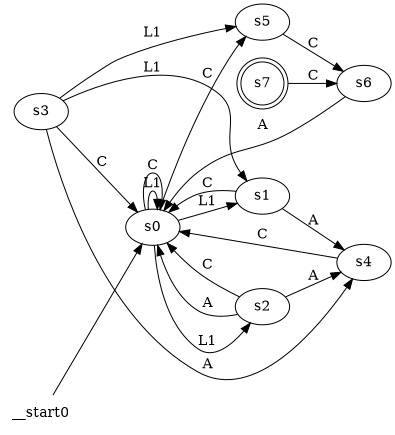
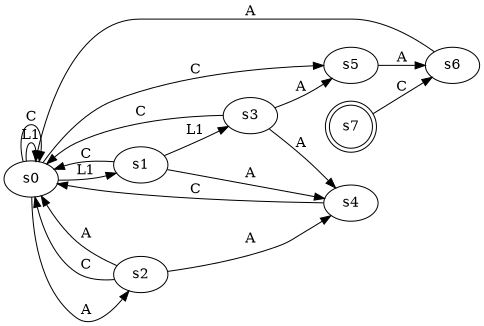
(153, 33) -> (301, 87)
(313, 44) -> (402, 58)
(183, 78) -> (192, 144)
(208, 341) -> (86, 310)
(41, 413) -> none
